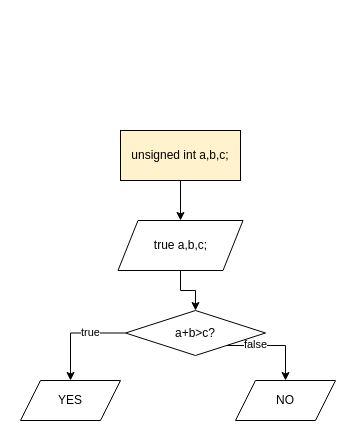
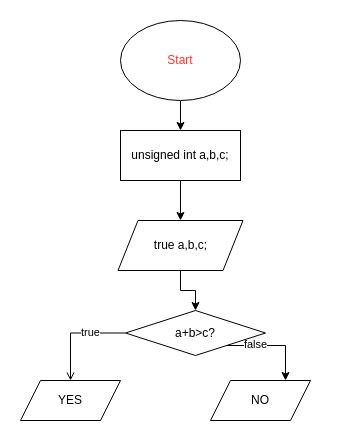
none -> (181, 61)
none -> (181, 120)
(181, 156) -> (181, 156)
(71, 372) -> (71, 374)
(286, 401) -> (261, 401)
